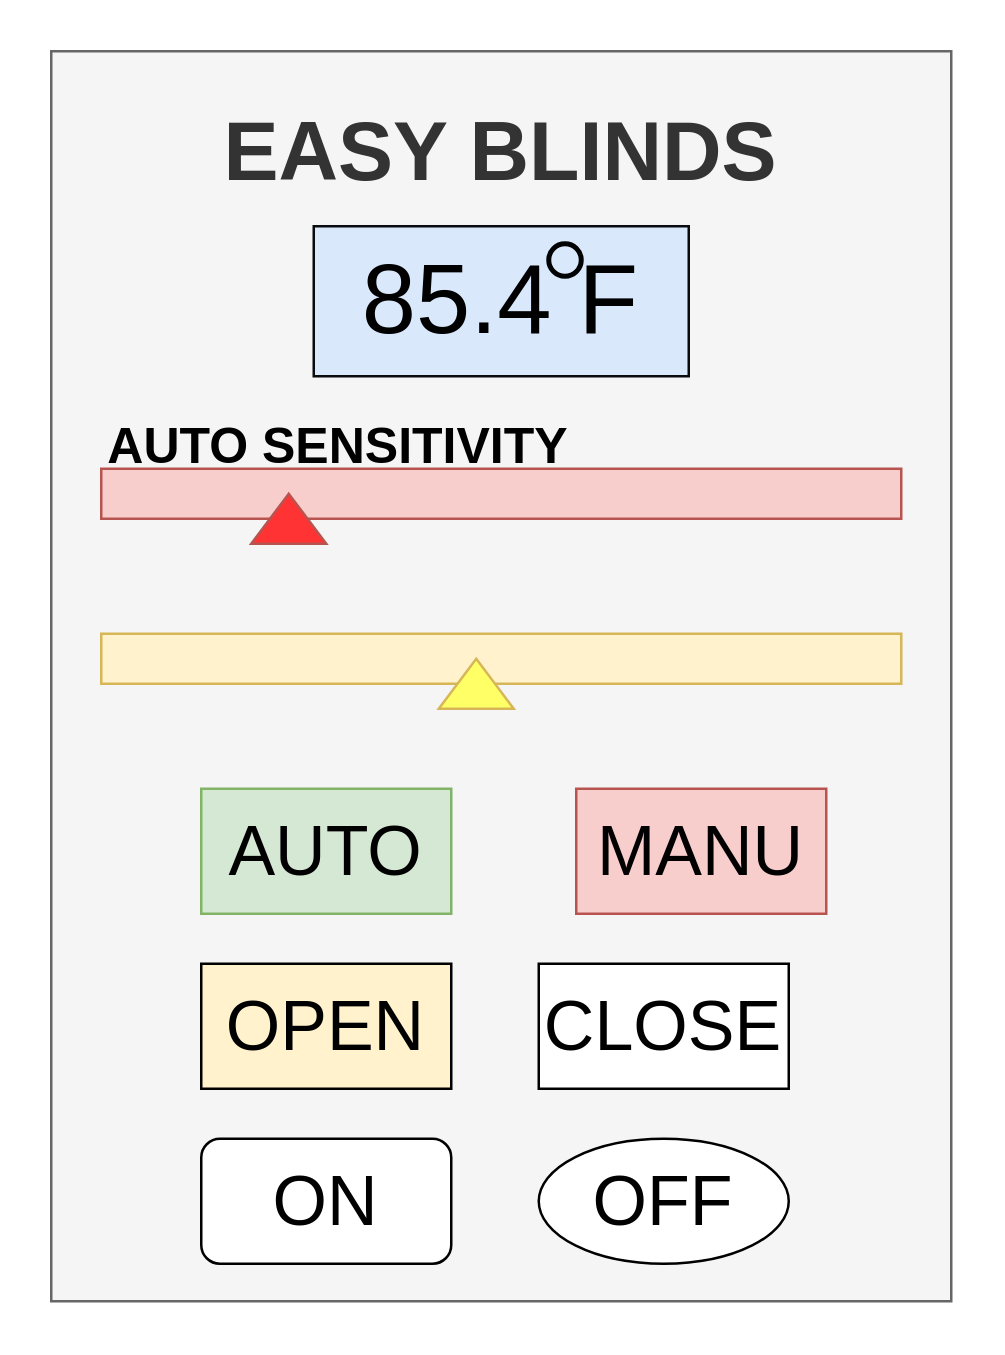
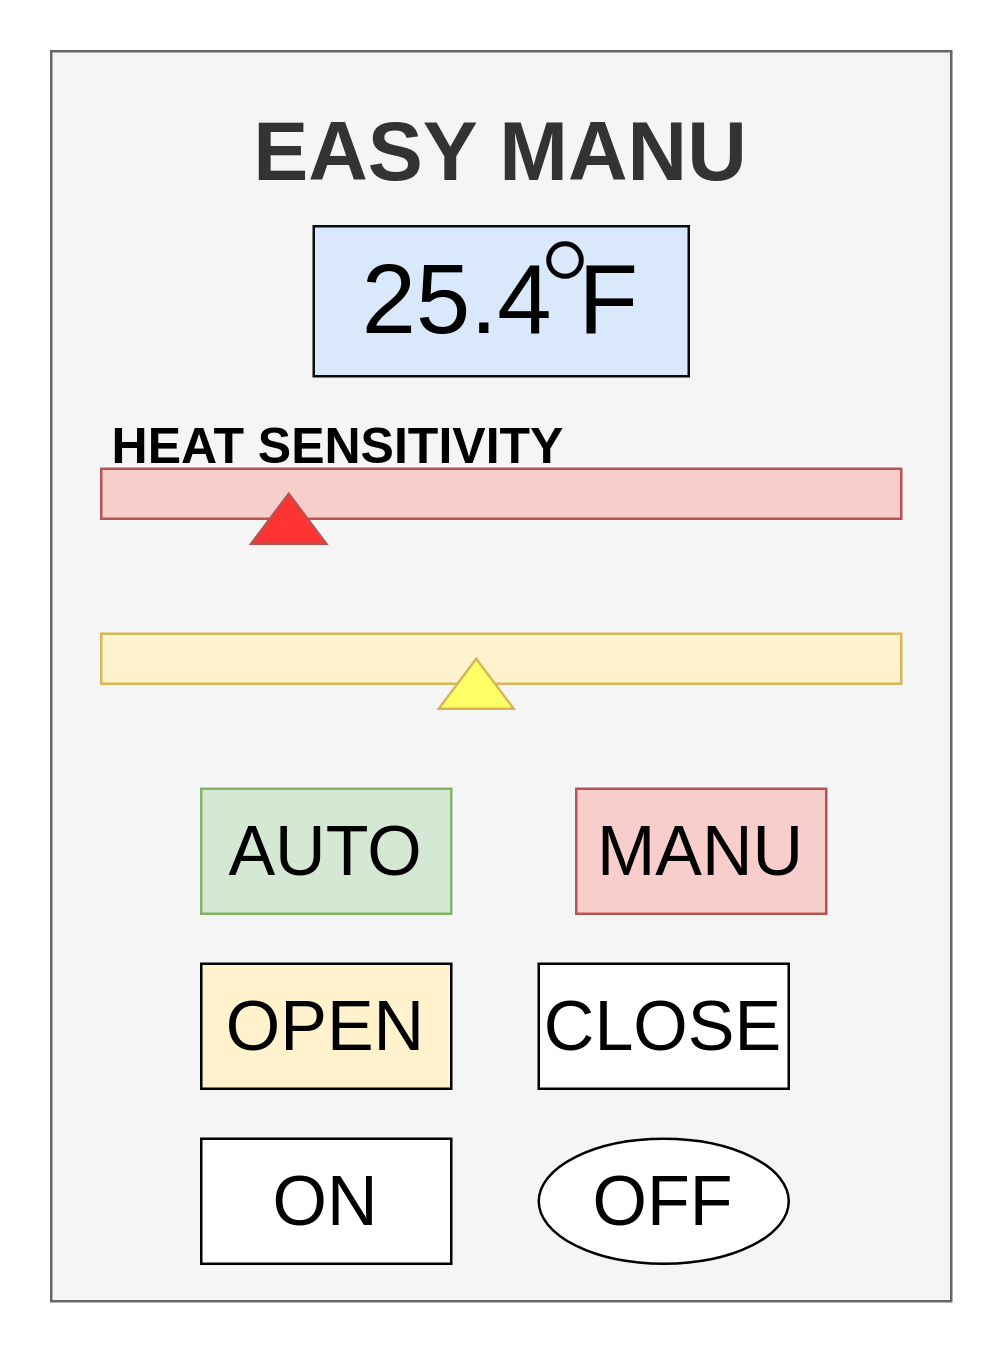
(501, 151) -> (501, 151)
(501, 301) -> (501, 301)
(339, 444) -> (339, 444)
(326, 1201) -> (326, 1201)
